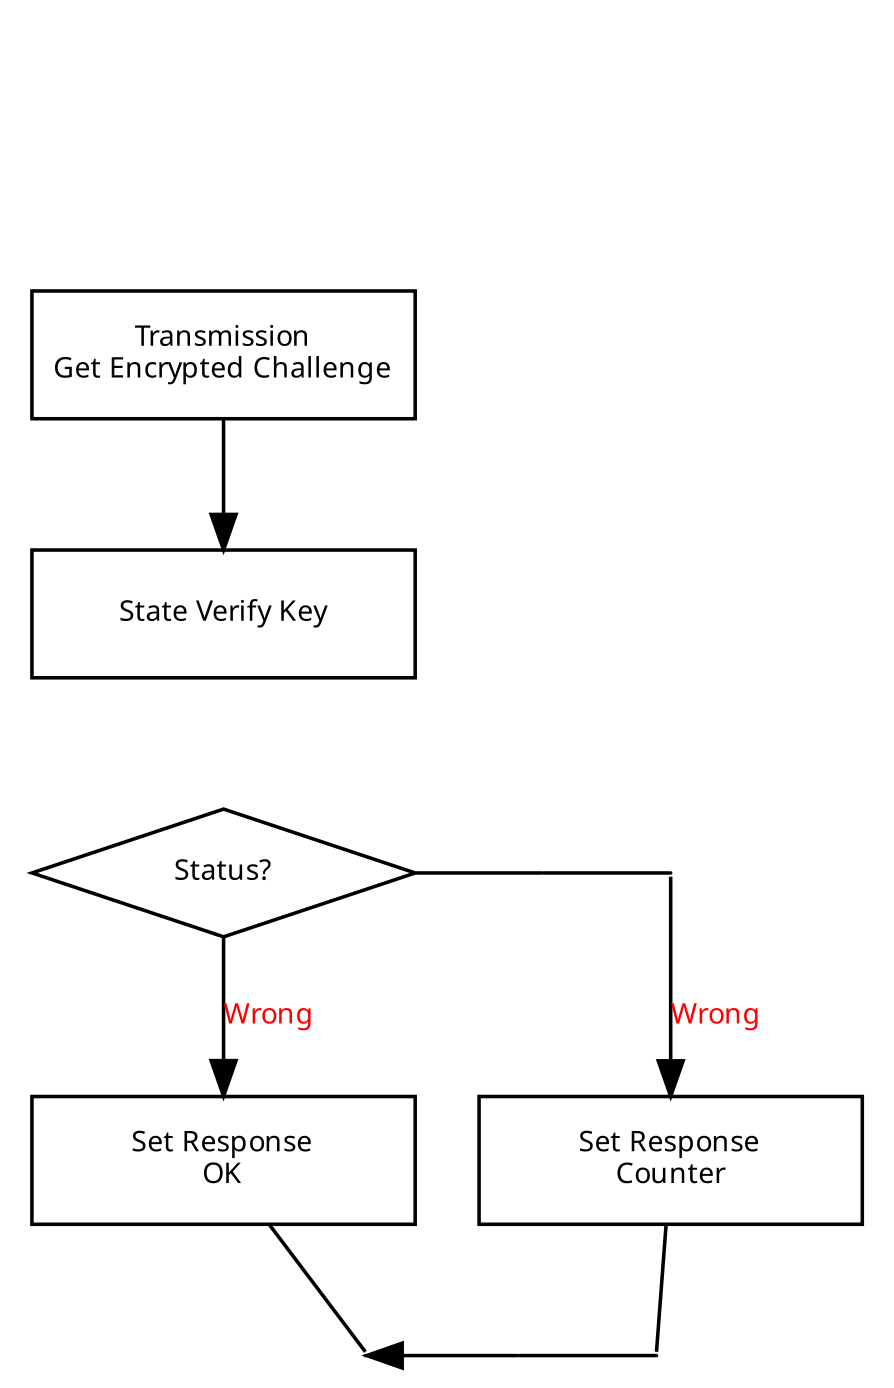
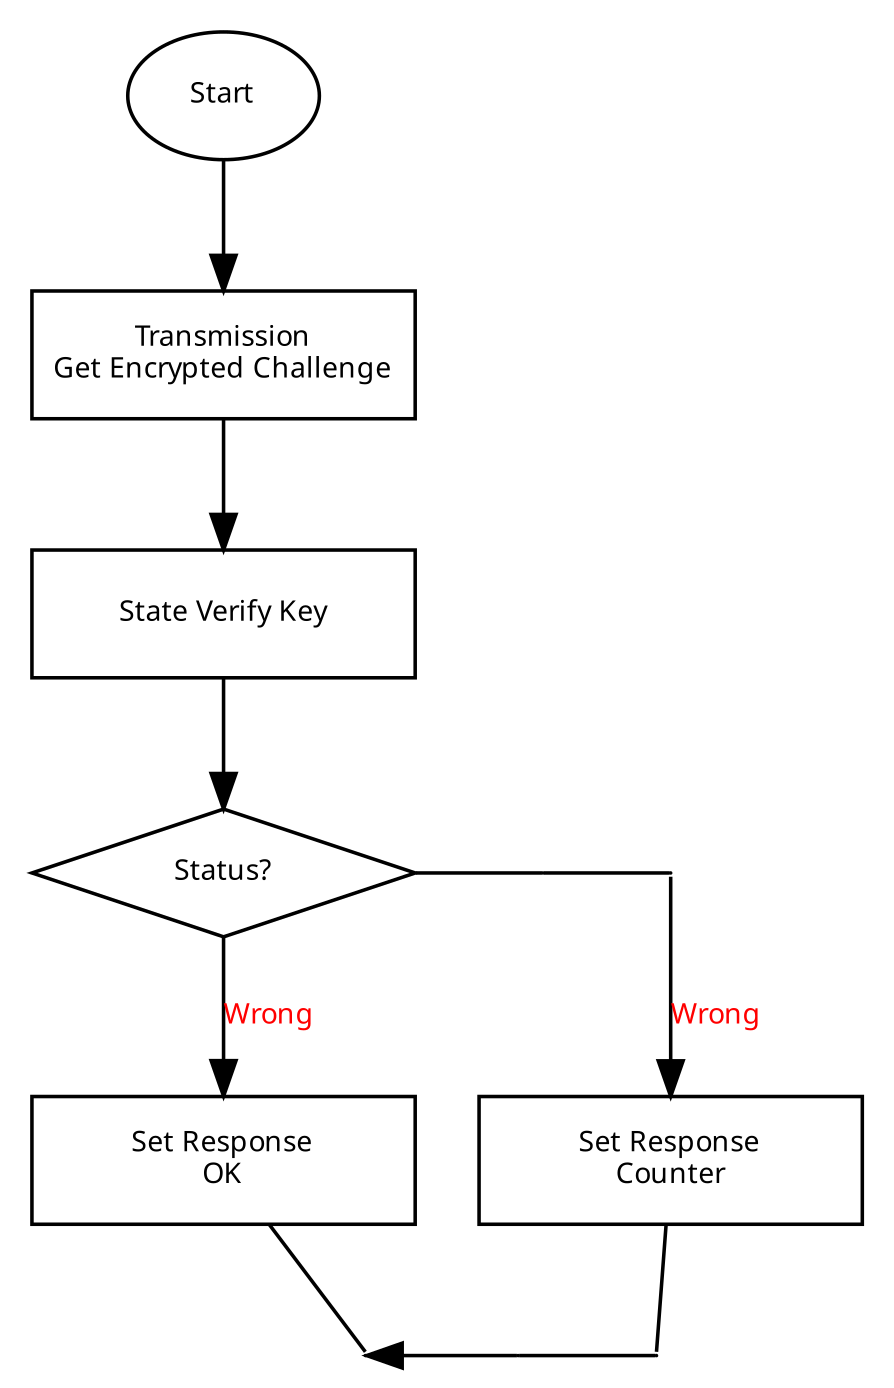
none -> (224, 96)
none -> (224, 726)
